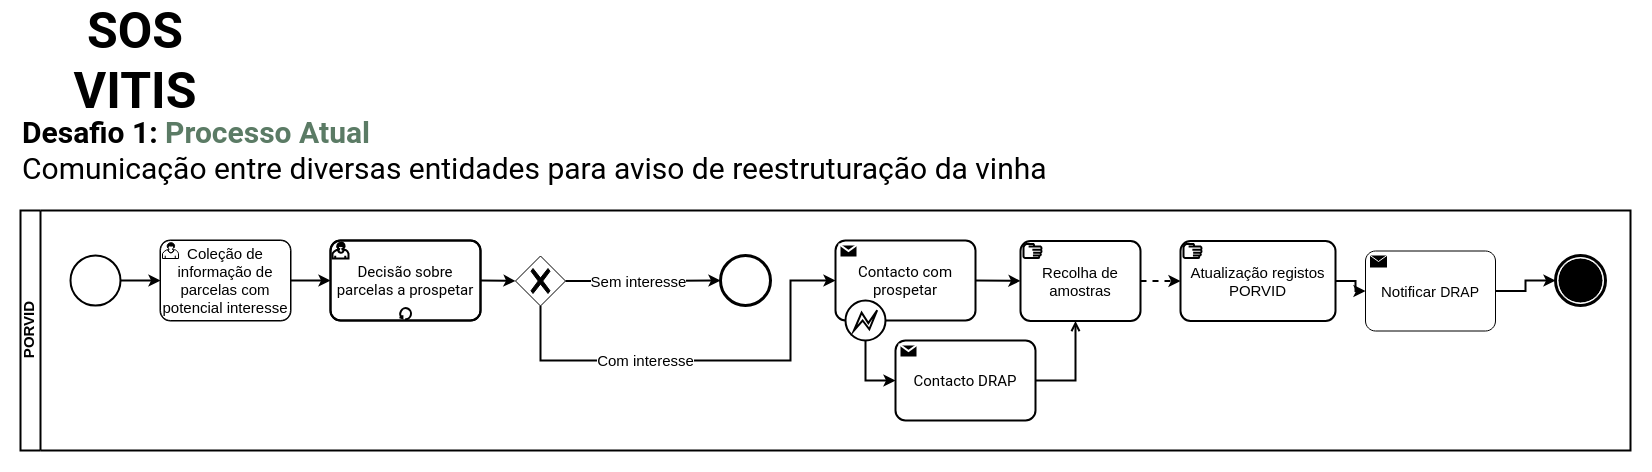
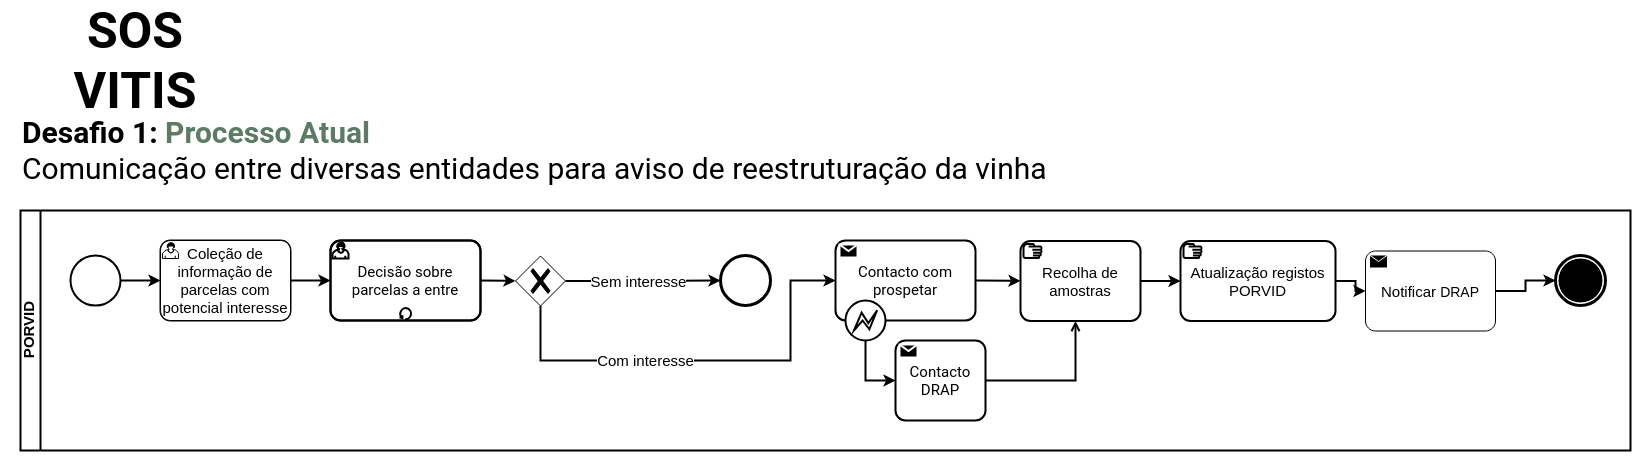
(406, 281) -> (406, 281)
(1153, 281) -> (1153, 281)
(966, 381) -> (941, 381)
